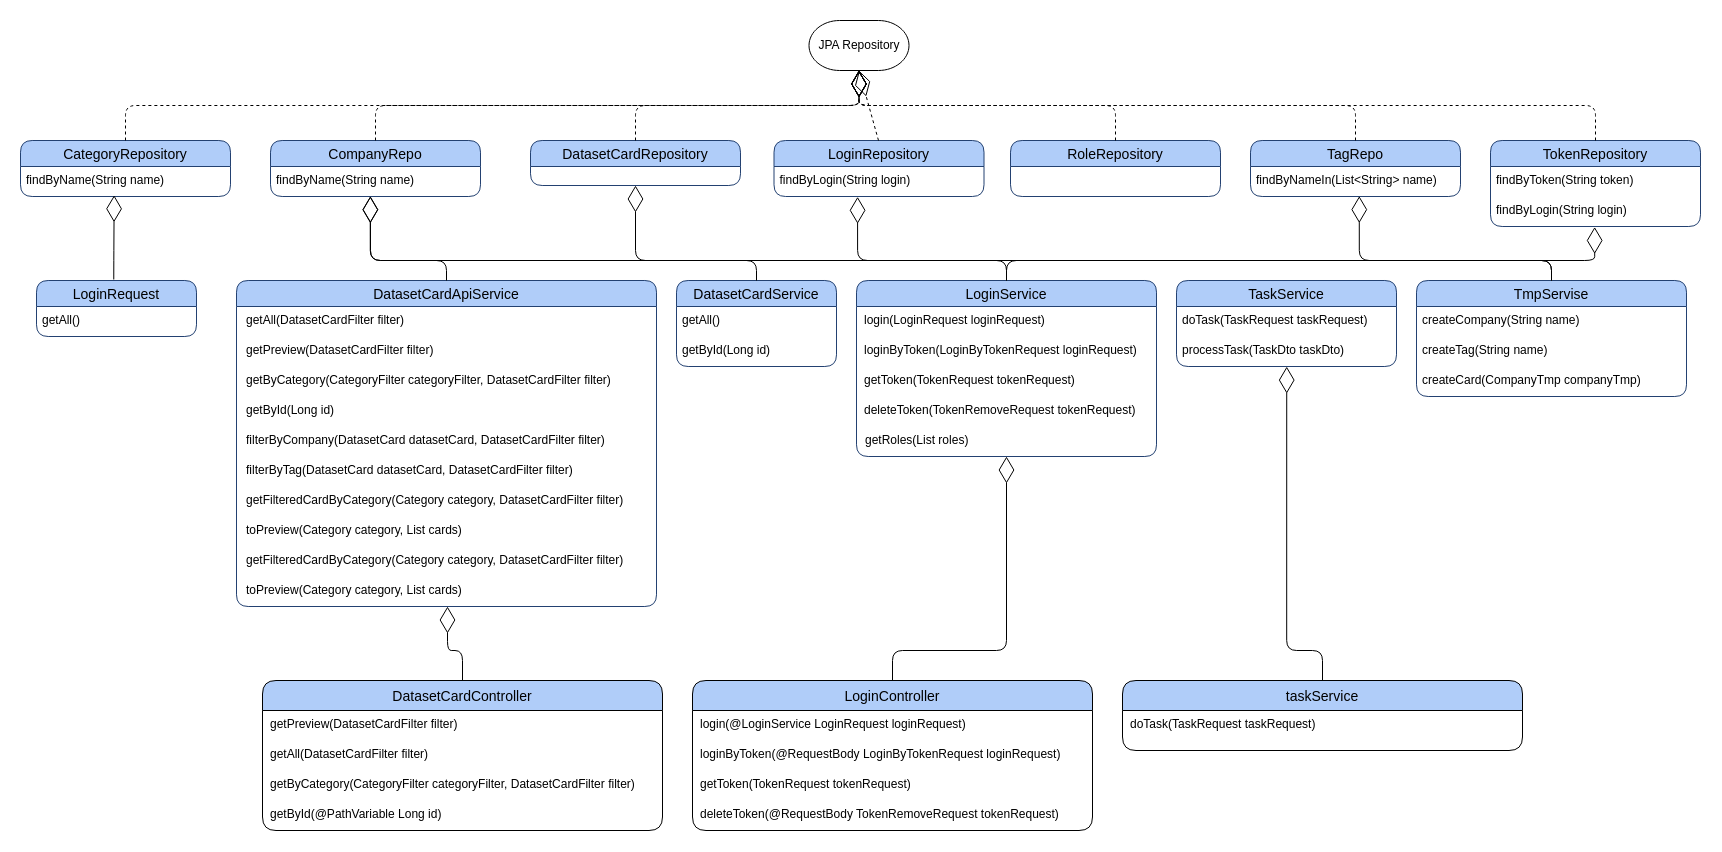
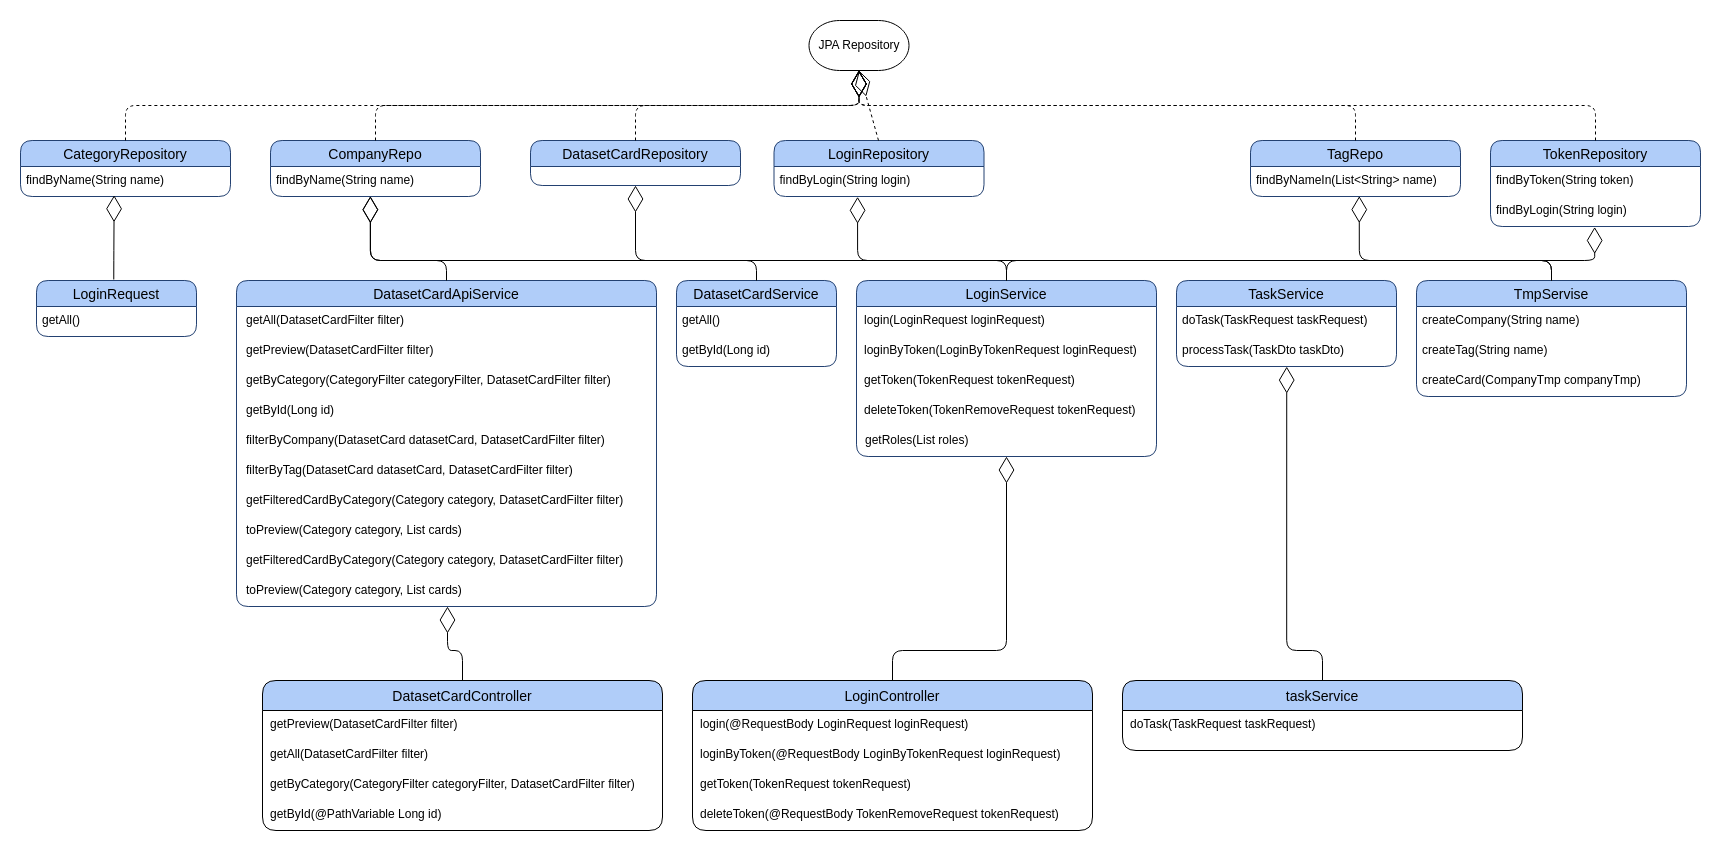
(1116, 126) -> none
(1116, 169) -> none
(841, 725) -> (841, 725)
